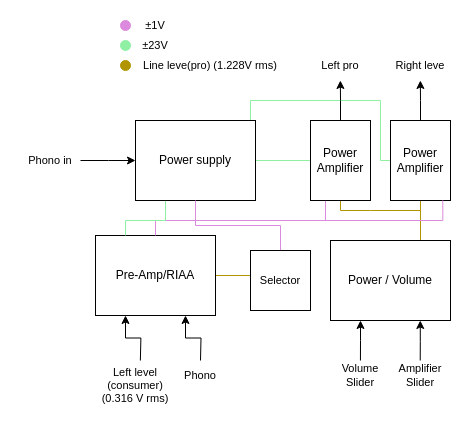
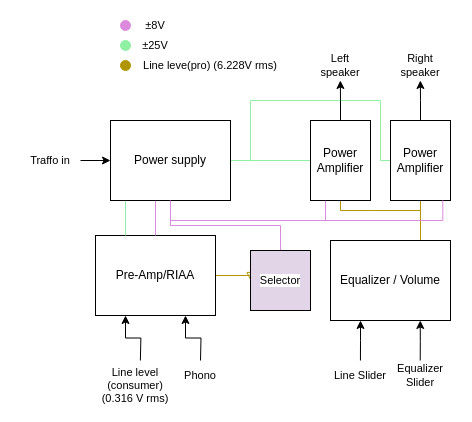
(156, 26) -> (156, 26)
(156, 46) -> (156, 46)
(211, 66) -> (211, 66)
(341, 66) -> (341, 66)
(421, 66) -> (421, 66)
(51, 161) -> (51, 161)
(196, 161) -> (171, 161)
(250, 276) -> (250, 276)
(281, 281) -> (281, 281)
(391, 281) -> (391, 281)
(361, 376) -> (361, 376)
(421, 376) -> (421, 376)
(136, 386) -> (136, 386)
